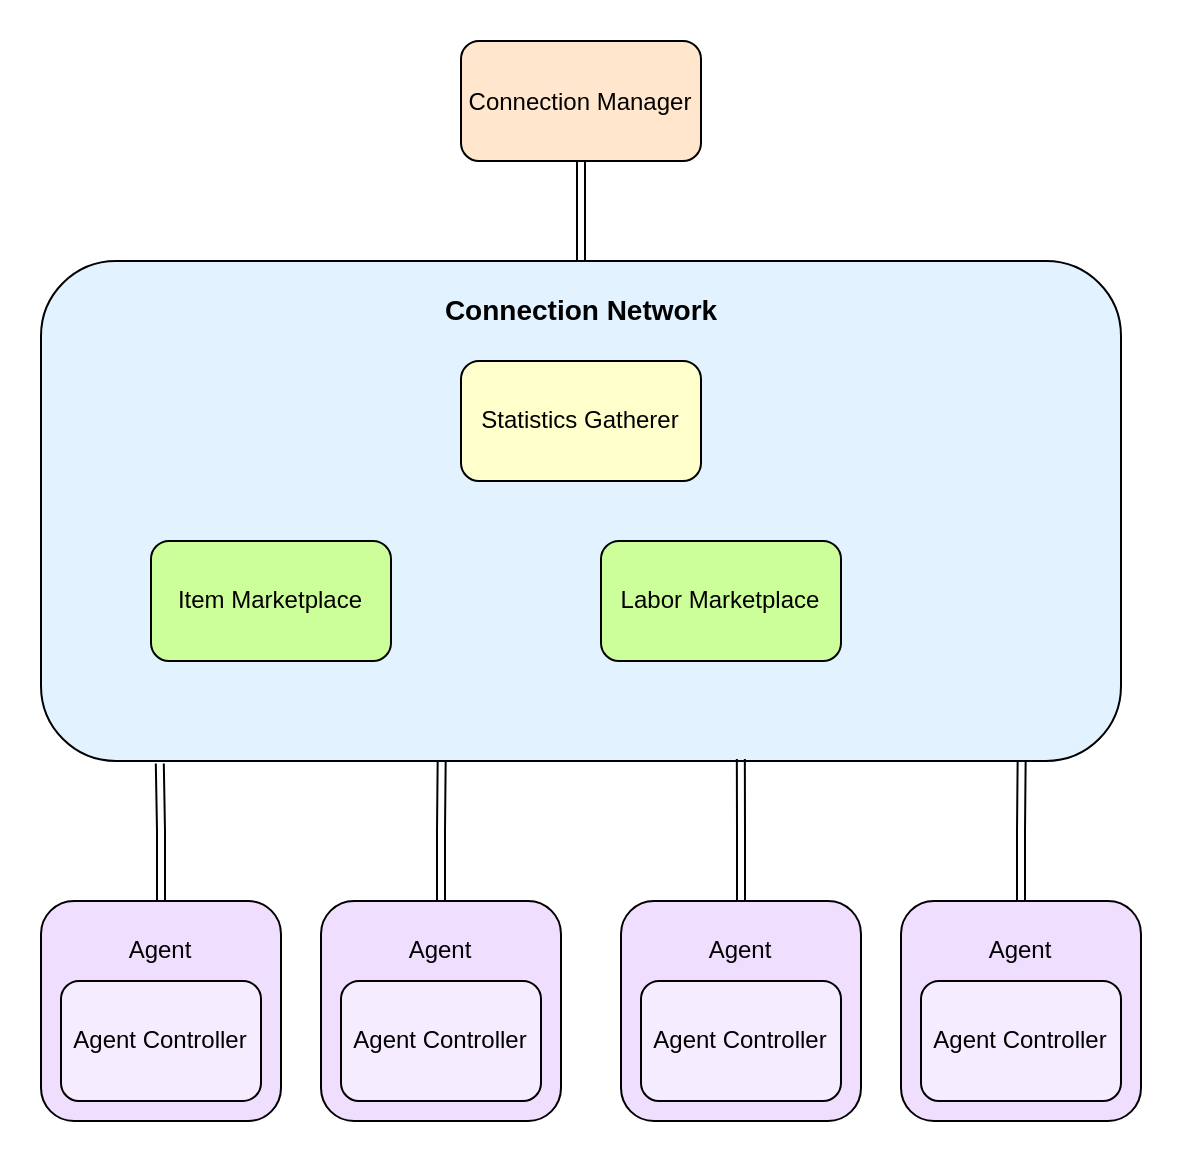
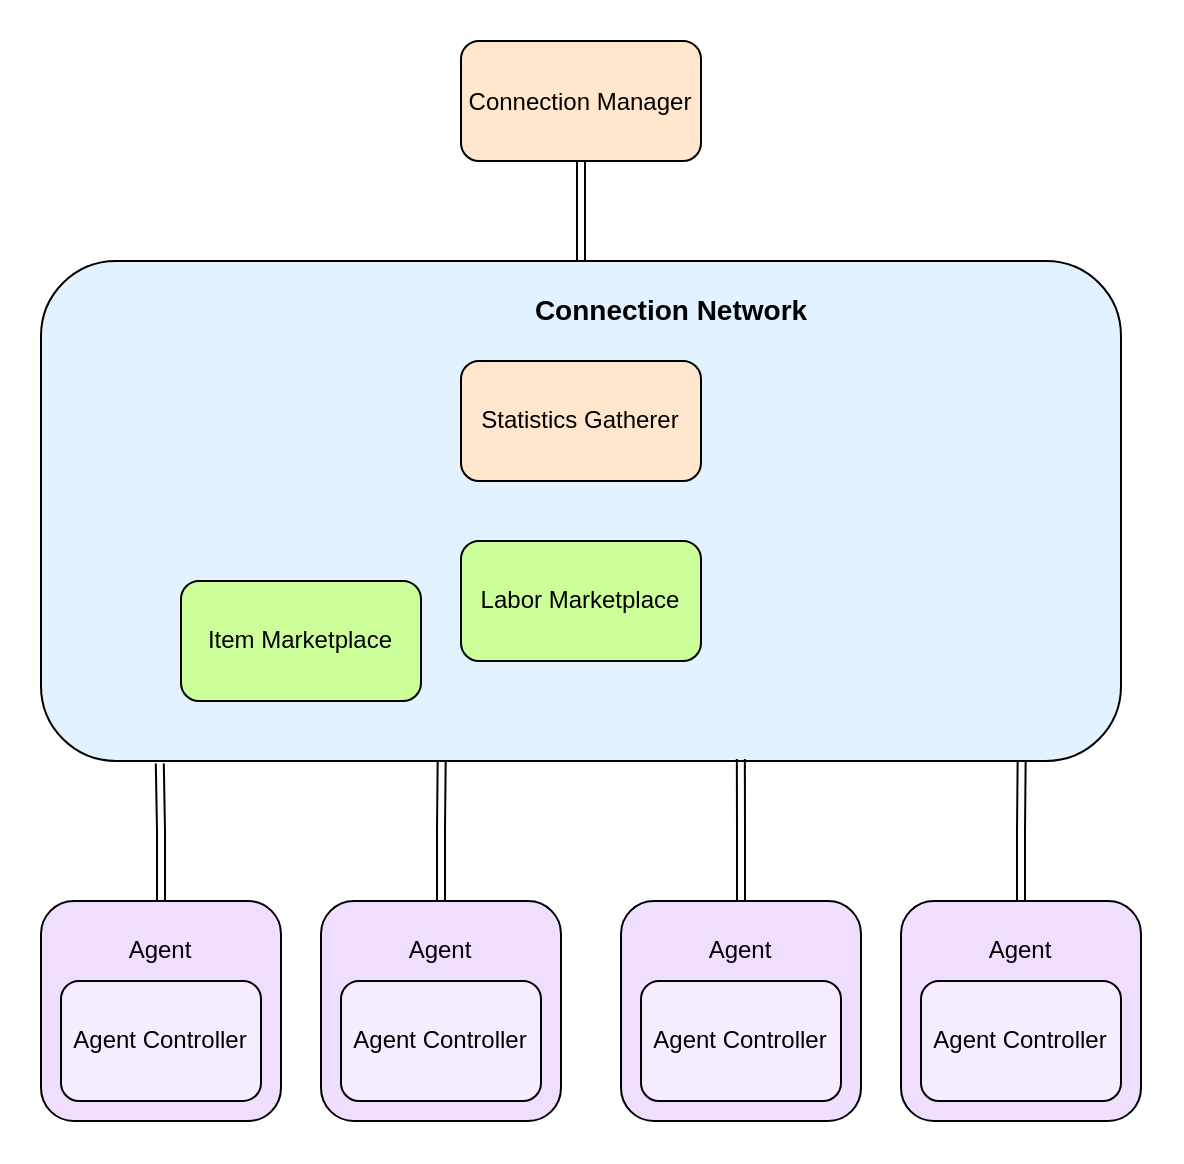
(582, 311) -> (672, 311)
(581, 421) -> (581, 421)
(271, 601) -> (301, 641)
(721, 601) -> (581, 601)
